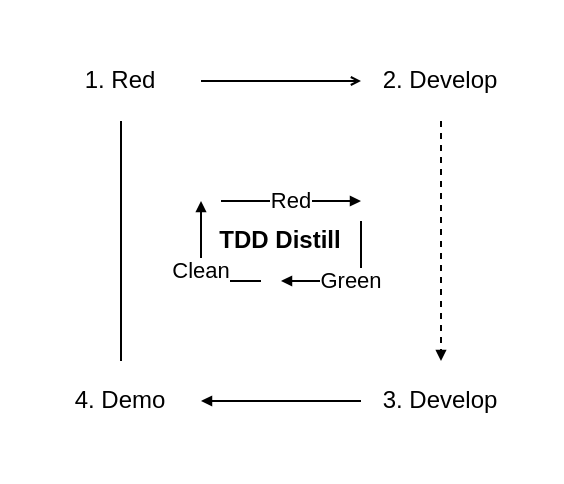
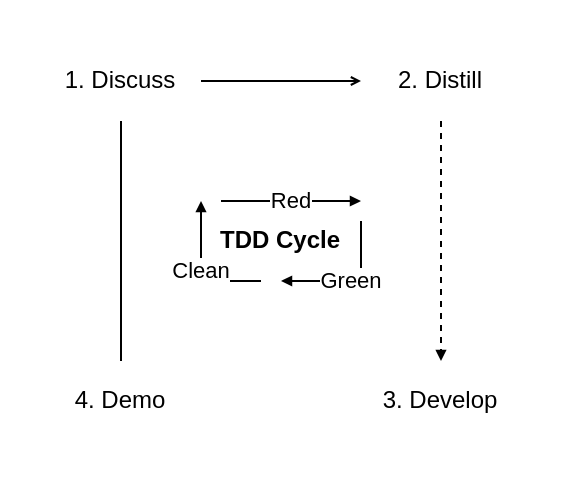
(121, 81) -> (121, 81)
(441, 81) -> (441, 81)
(281, 241) -> (281, 241)
(287, 401) -> none
